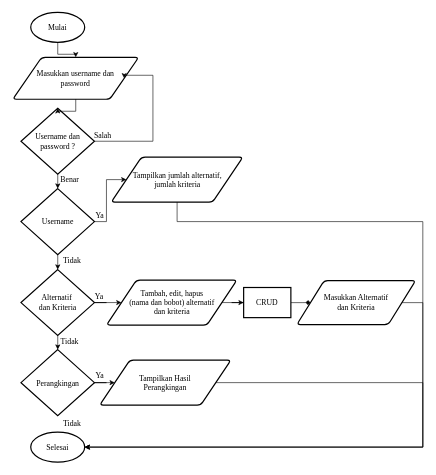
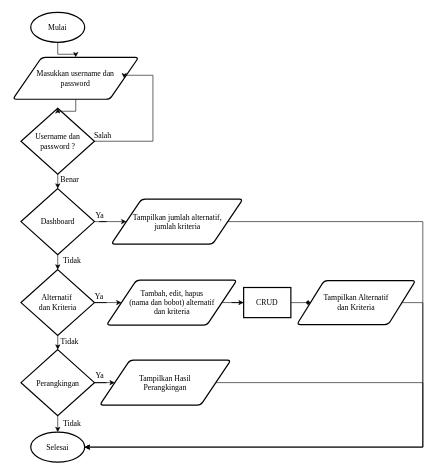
(177, 180) -> (177, 222)
(58, 222) -> (58, 222)
(356, 303) -> (356, 303)
none -> (57, 427)
